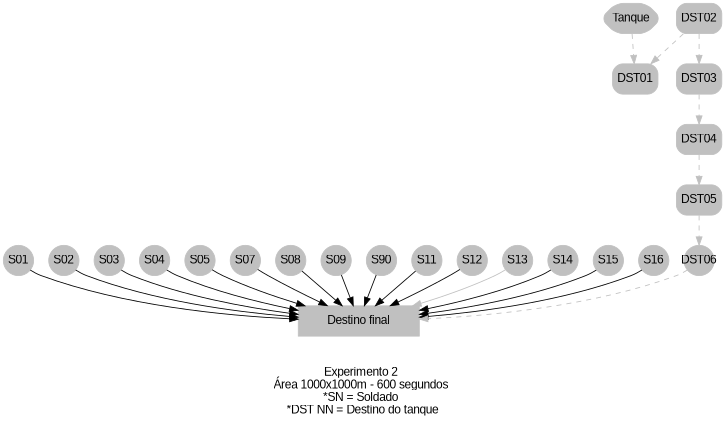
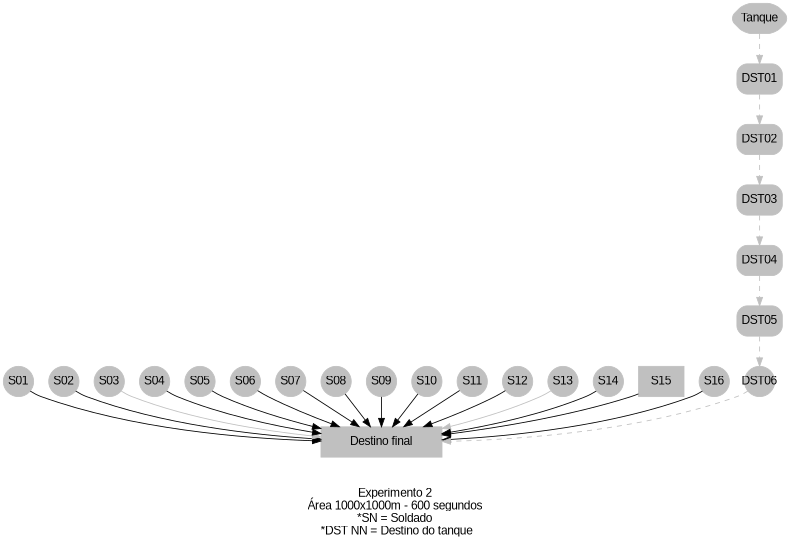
(670, 46) -> (760, 105)
(381, 260) -> (427, 381)
(608, 260) -> (661, 381)
(204, 298) -> (215, 421)
none -> (245, 381)
